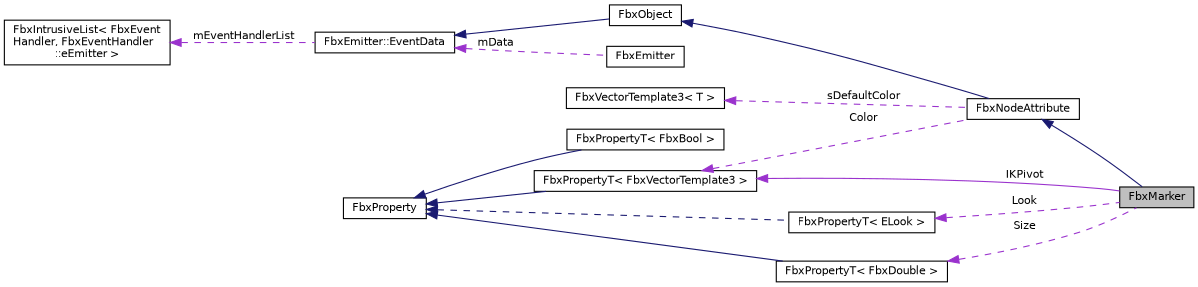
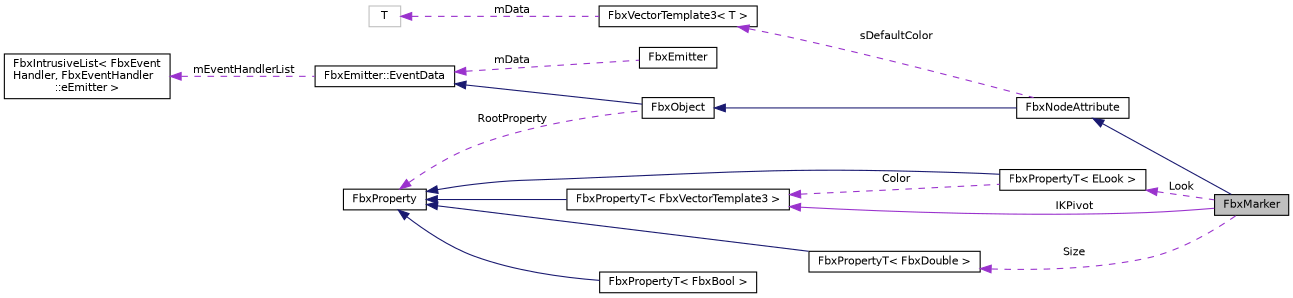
none -> (385, 16)
none -> (521, 132)
(841, 144) -> (900, 189)
(613, 215) -> (718, 173)
